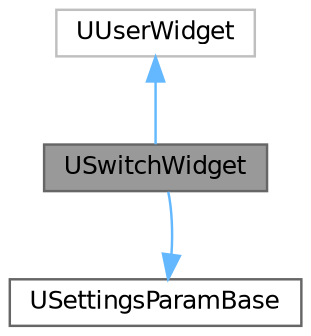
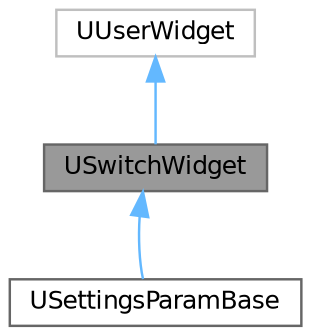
(172, 223) -> (139, 248)
